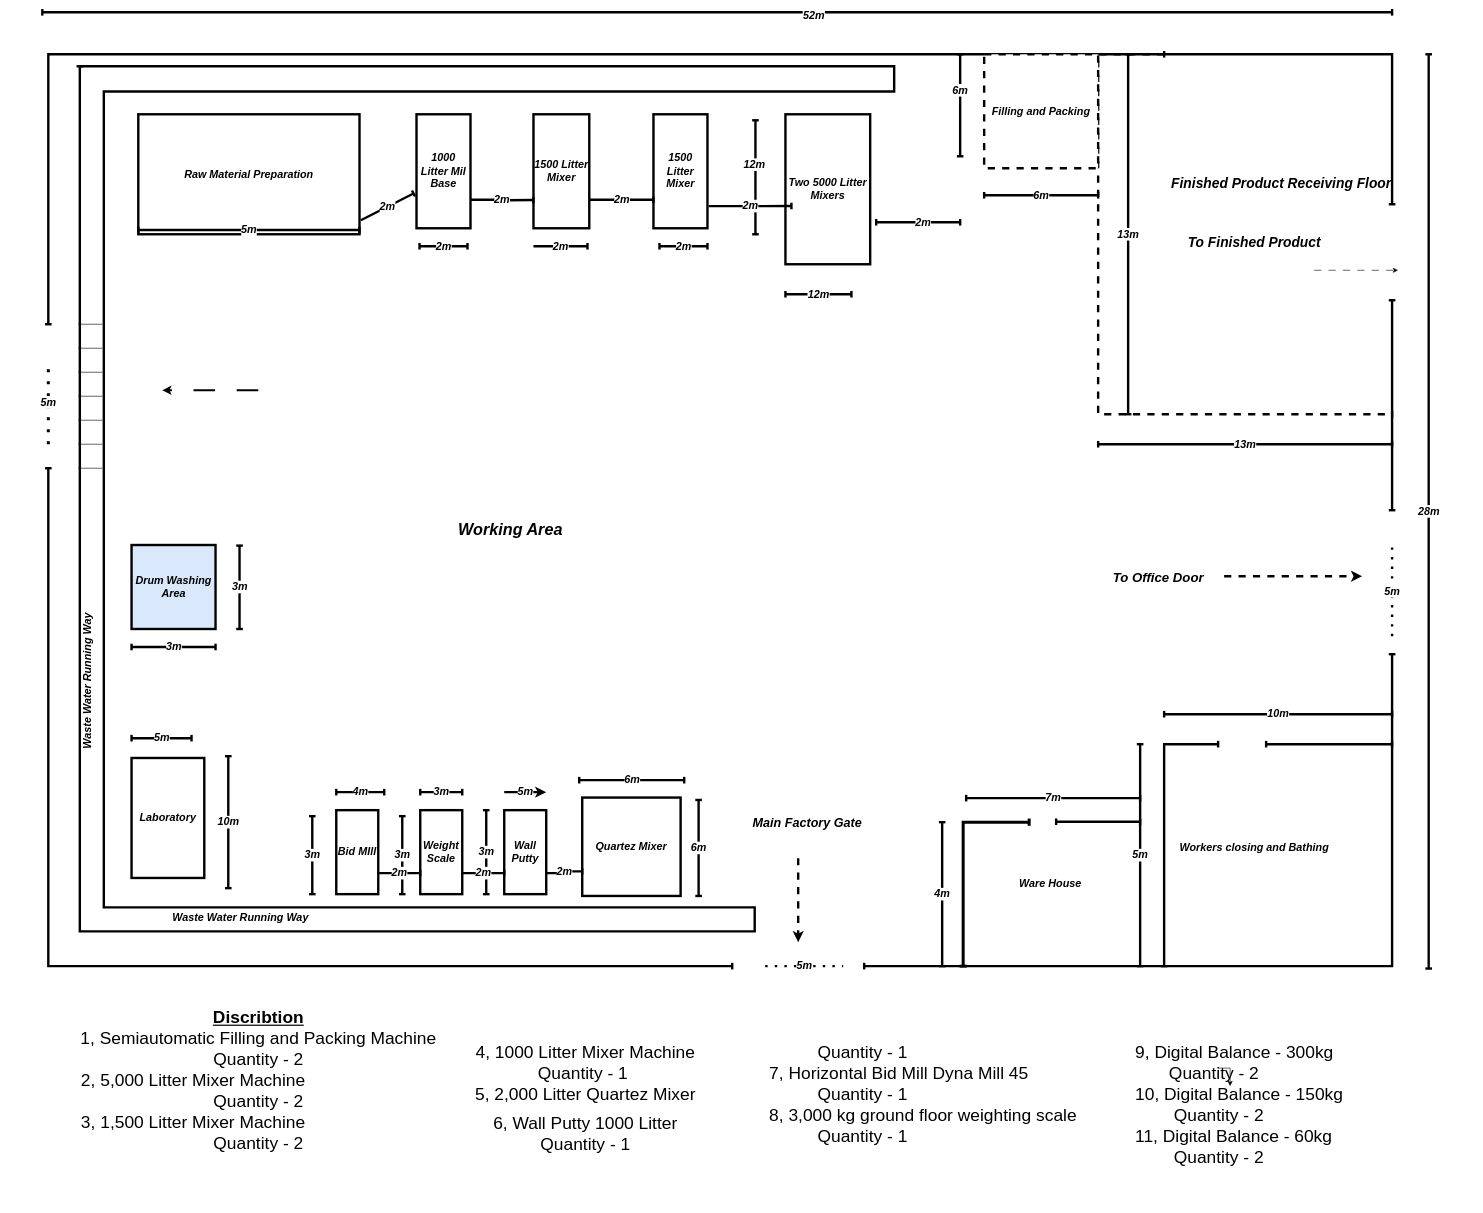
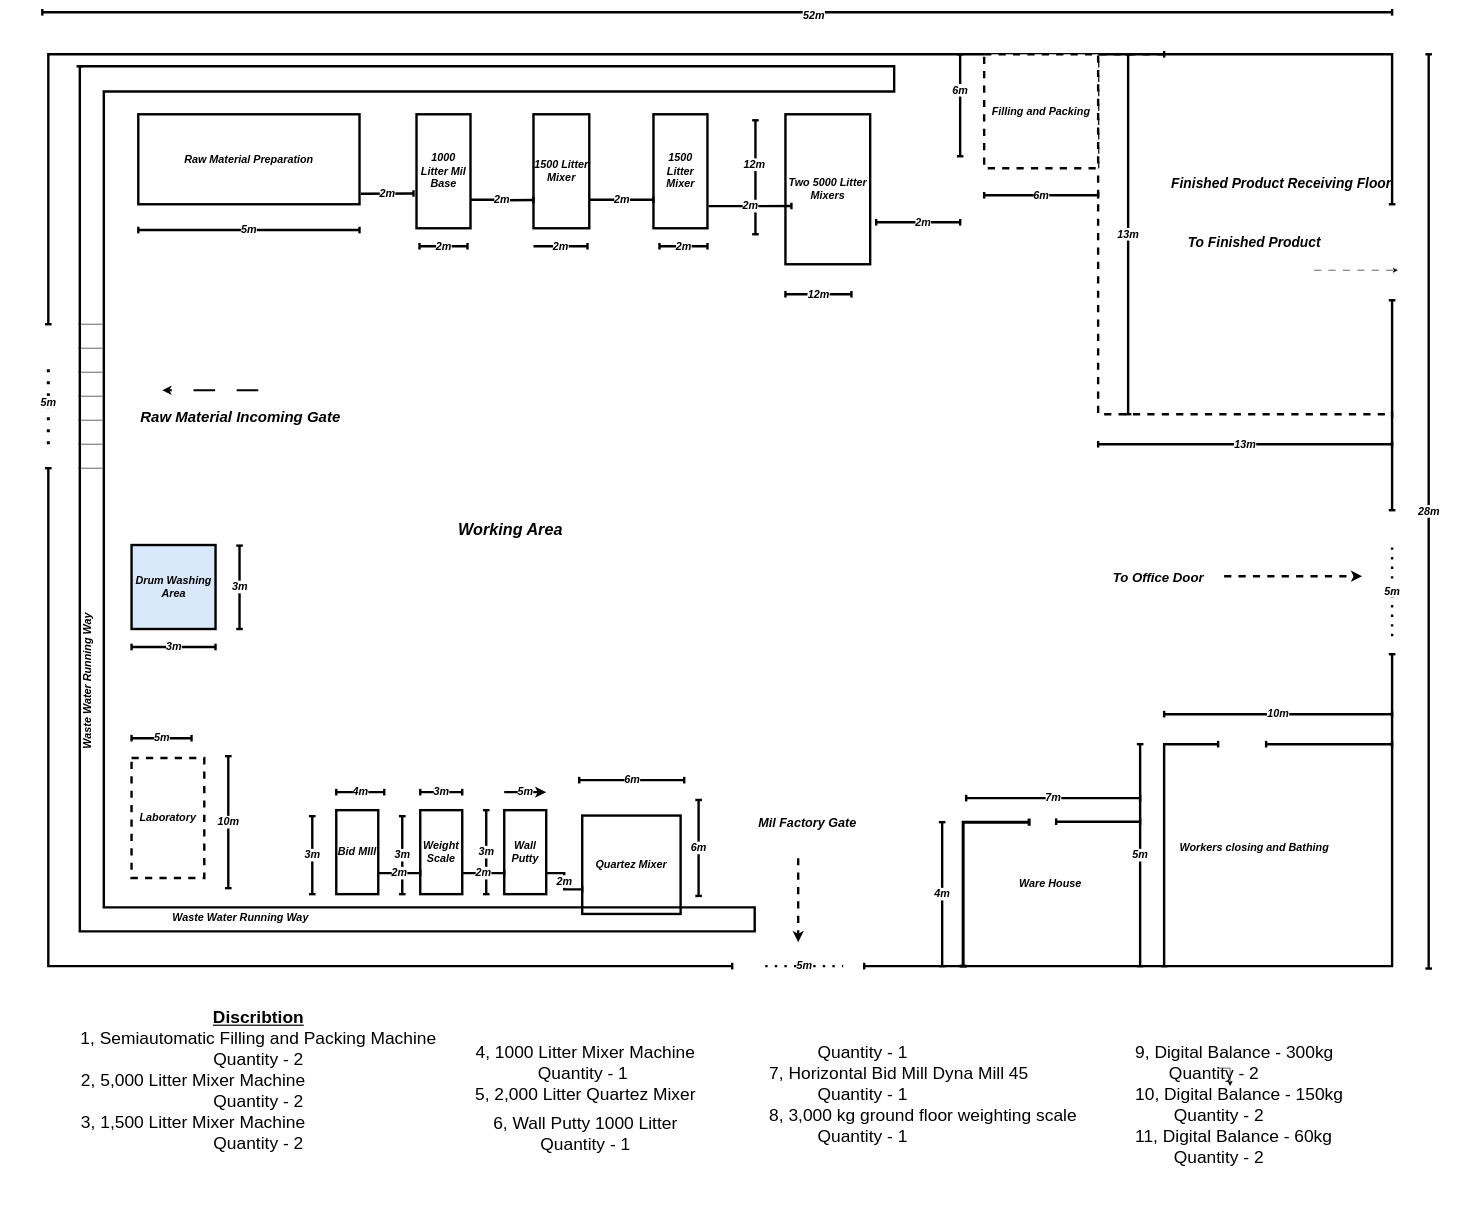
(249, 174) -> (249, 159)
none -> (240, 416)
(168, 818) -> (168, 818)
(808, 822) -> (808, 822)
(632, 847) -> (632, 865)
